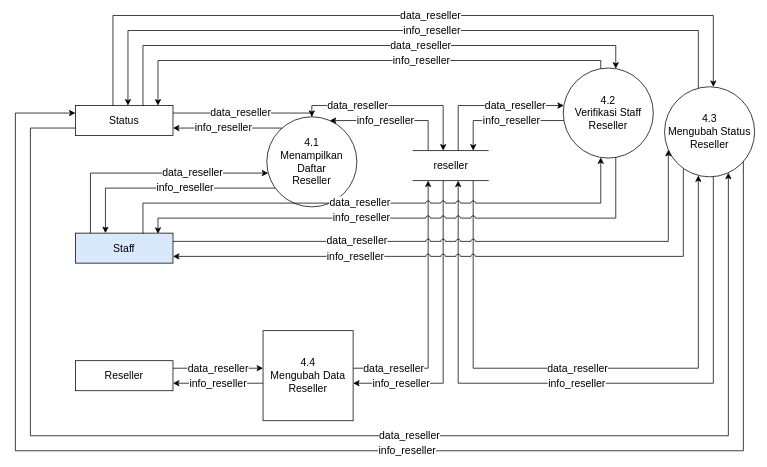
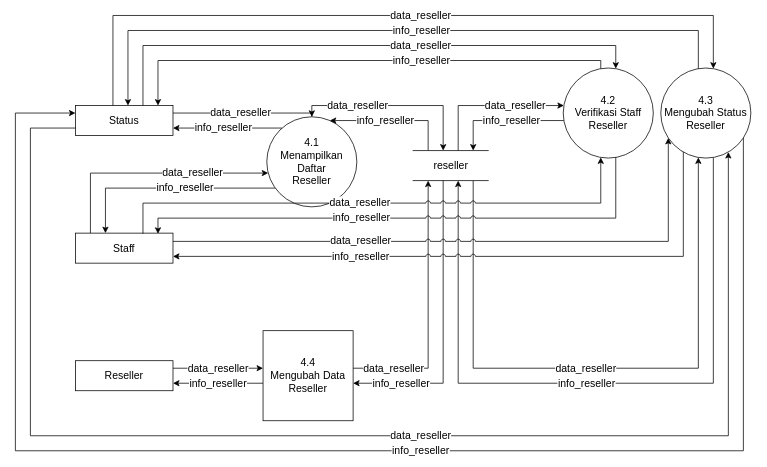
(709, 132) -> (705, 113)
(124, 248) -> (124, 248)
